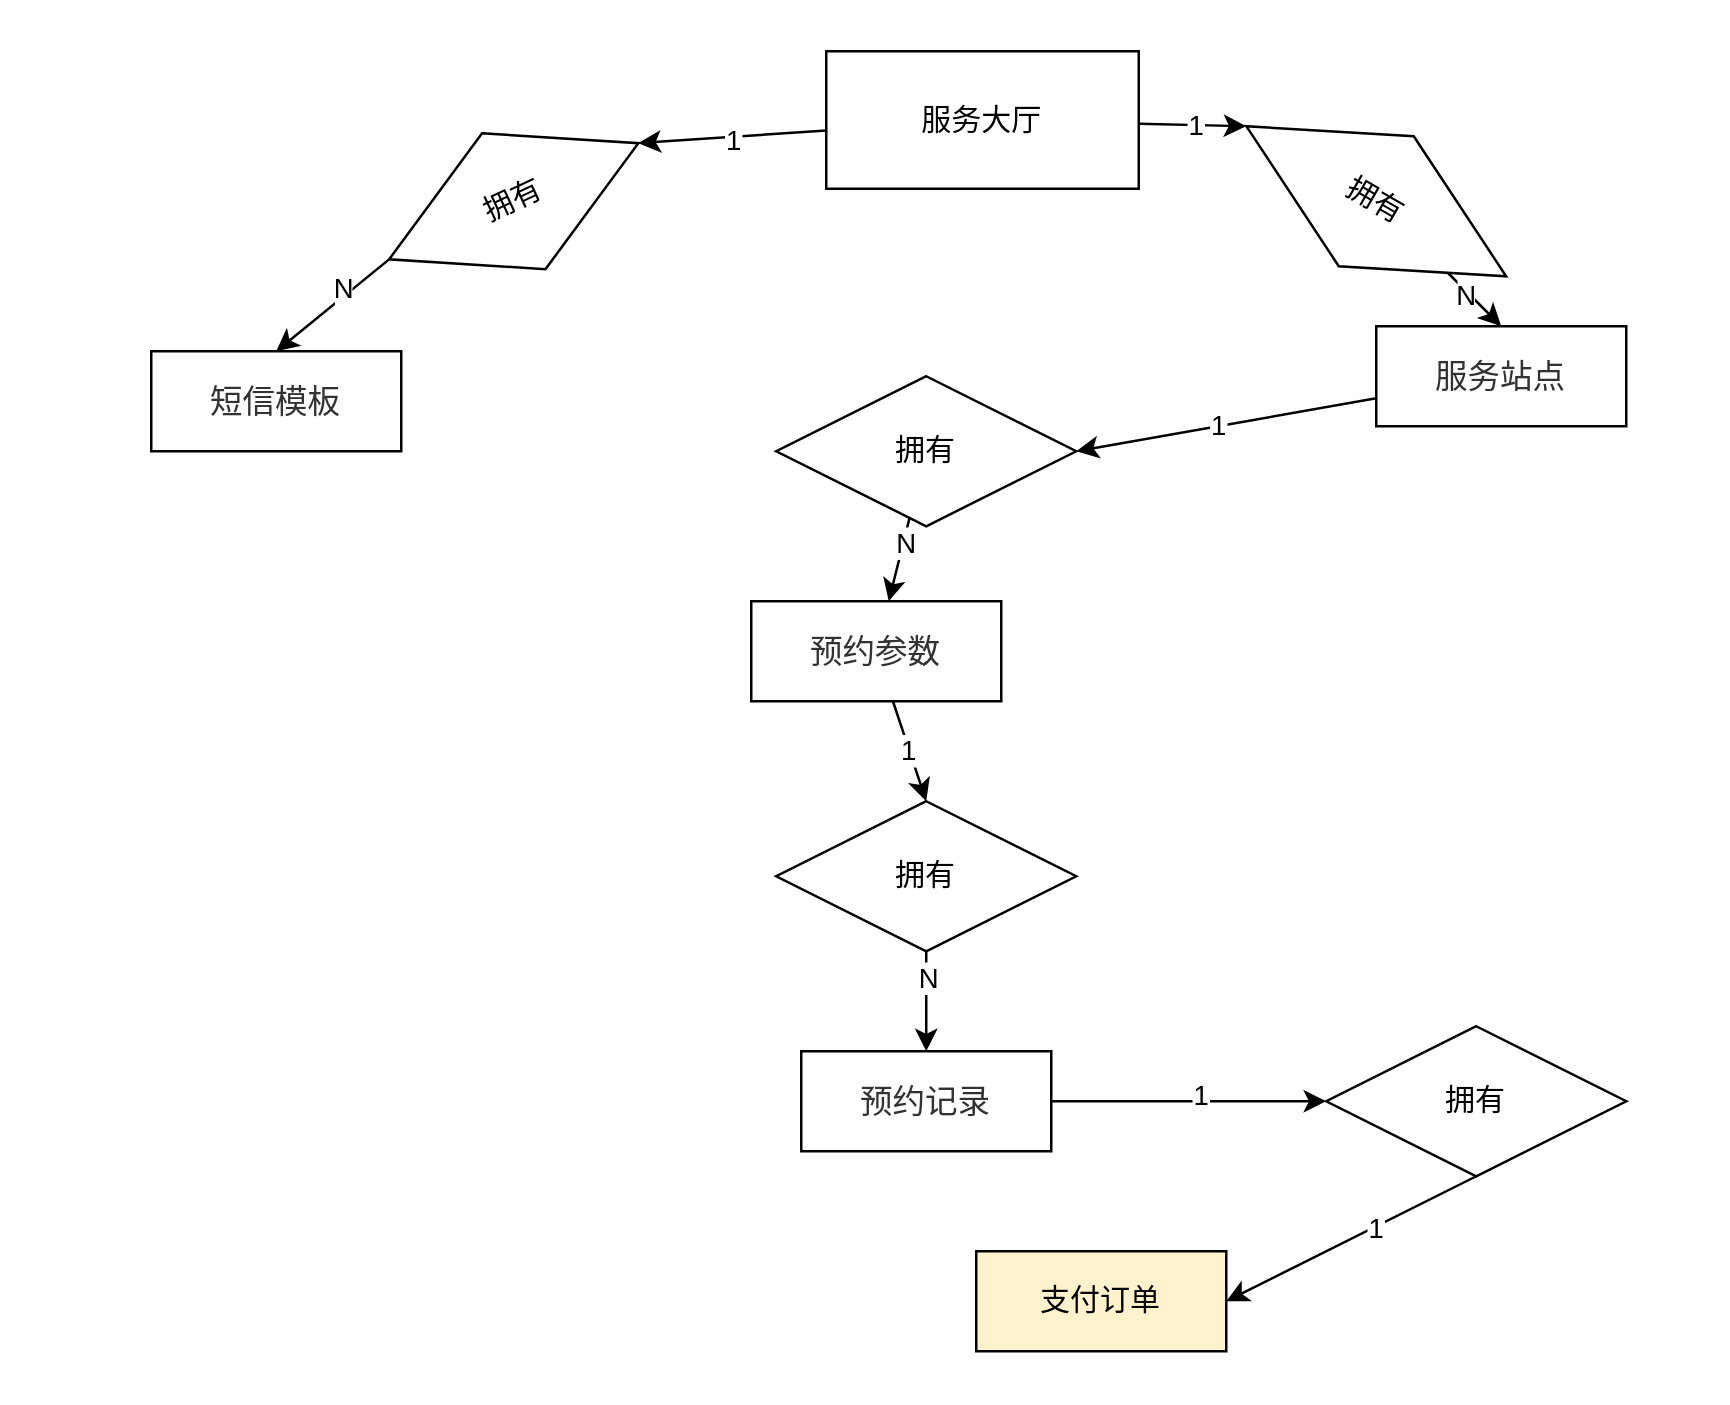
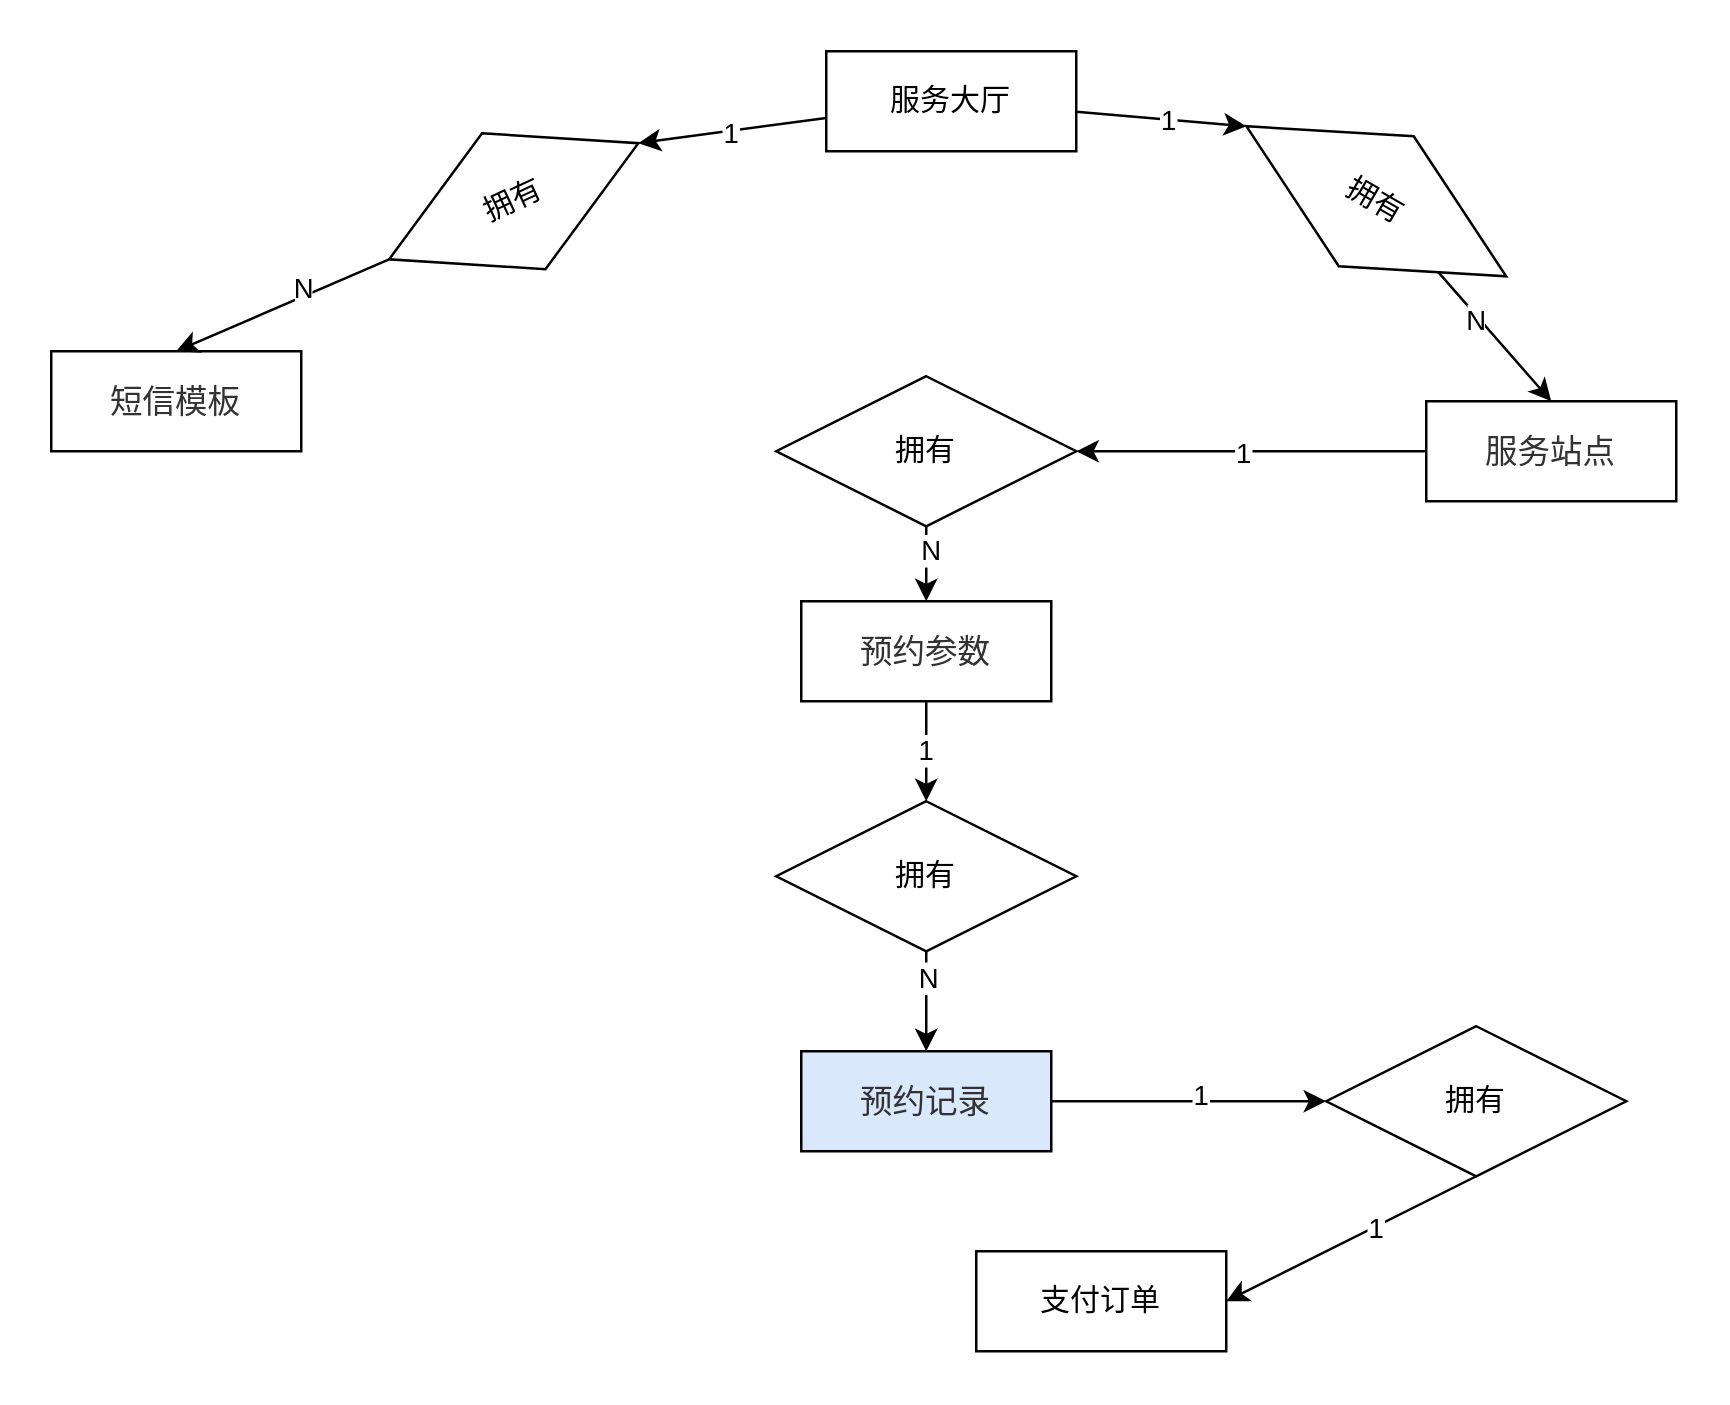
(983, 120) -> (951, 101)
(1501, 376) -> (1551, 451)
(276, 401) -> (176, 401)
(876, 651) -> (926, 651)
(926, 1101) -> (926, 1101)
(1101, 1301) -> (1101, 1301)
